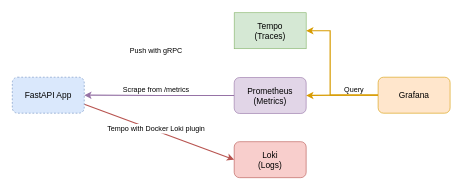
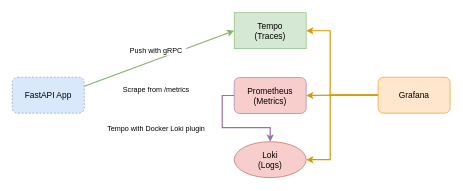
none -> (126, 71)
(354, 90) -> none
(157, 95) -> (233, 128)
(270, 95) -> (270, 95)
none -> (330, 137)
(196, 145) -> none
(270, 160) -> (270, 160)
